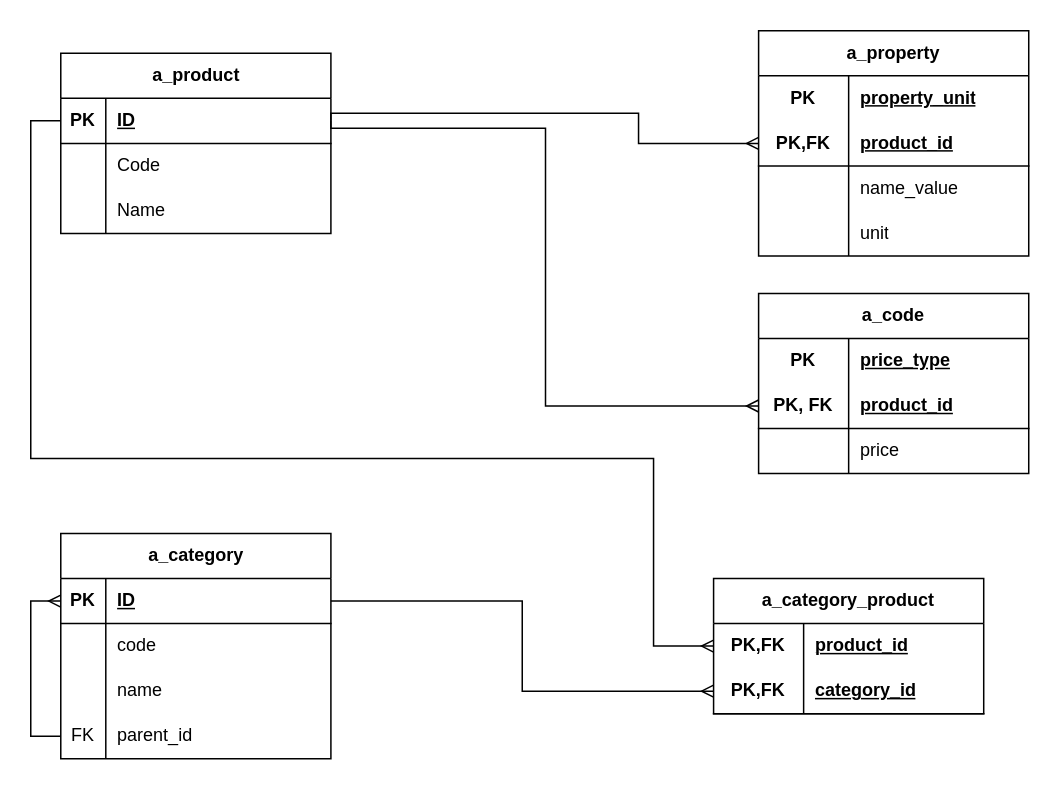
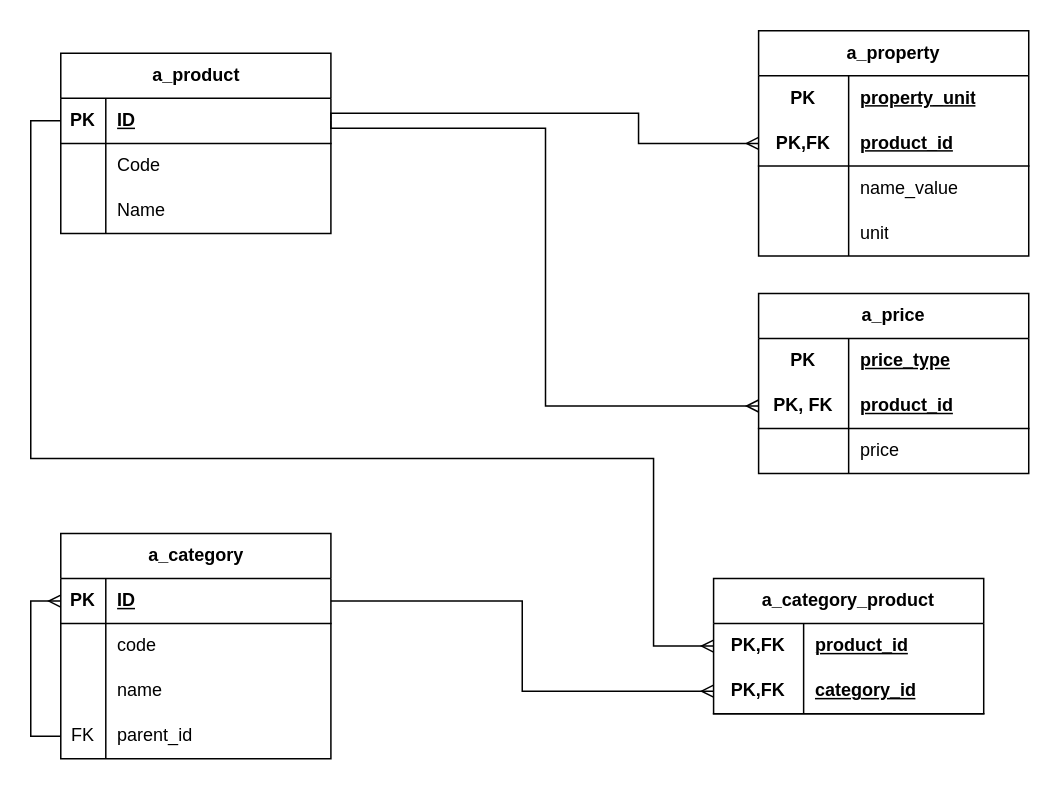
(893, 316) -> (893, 316)
